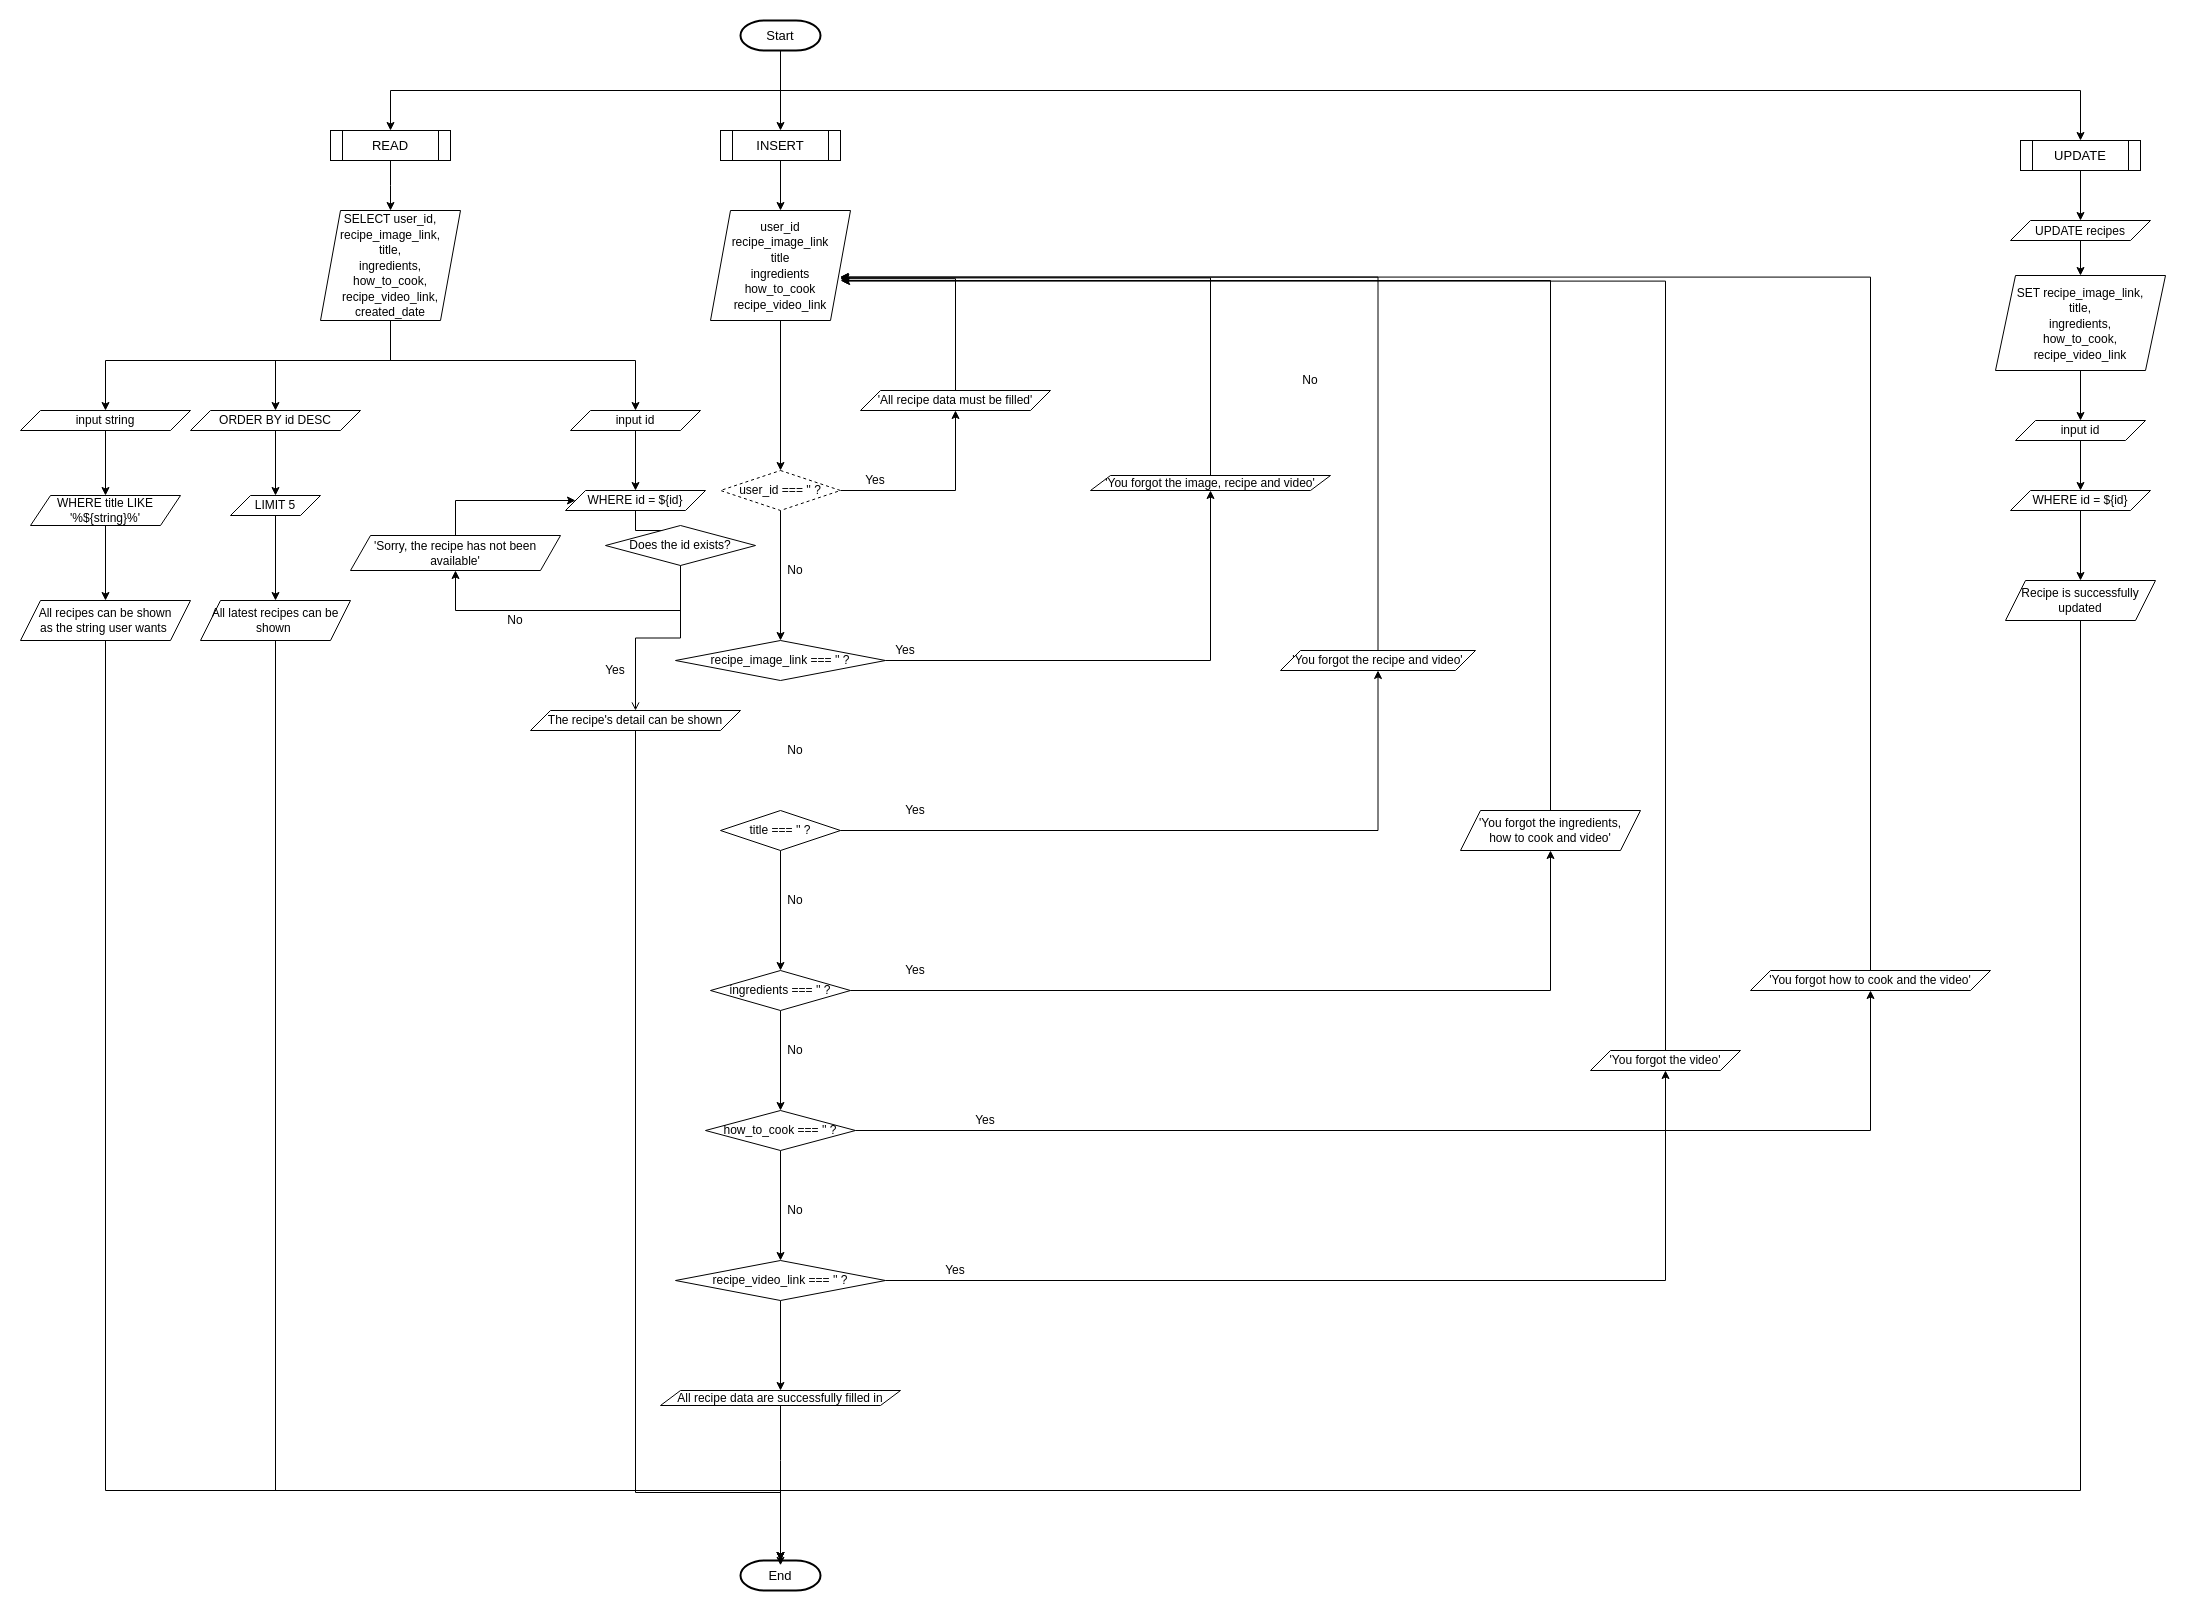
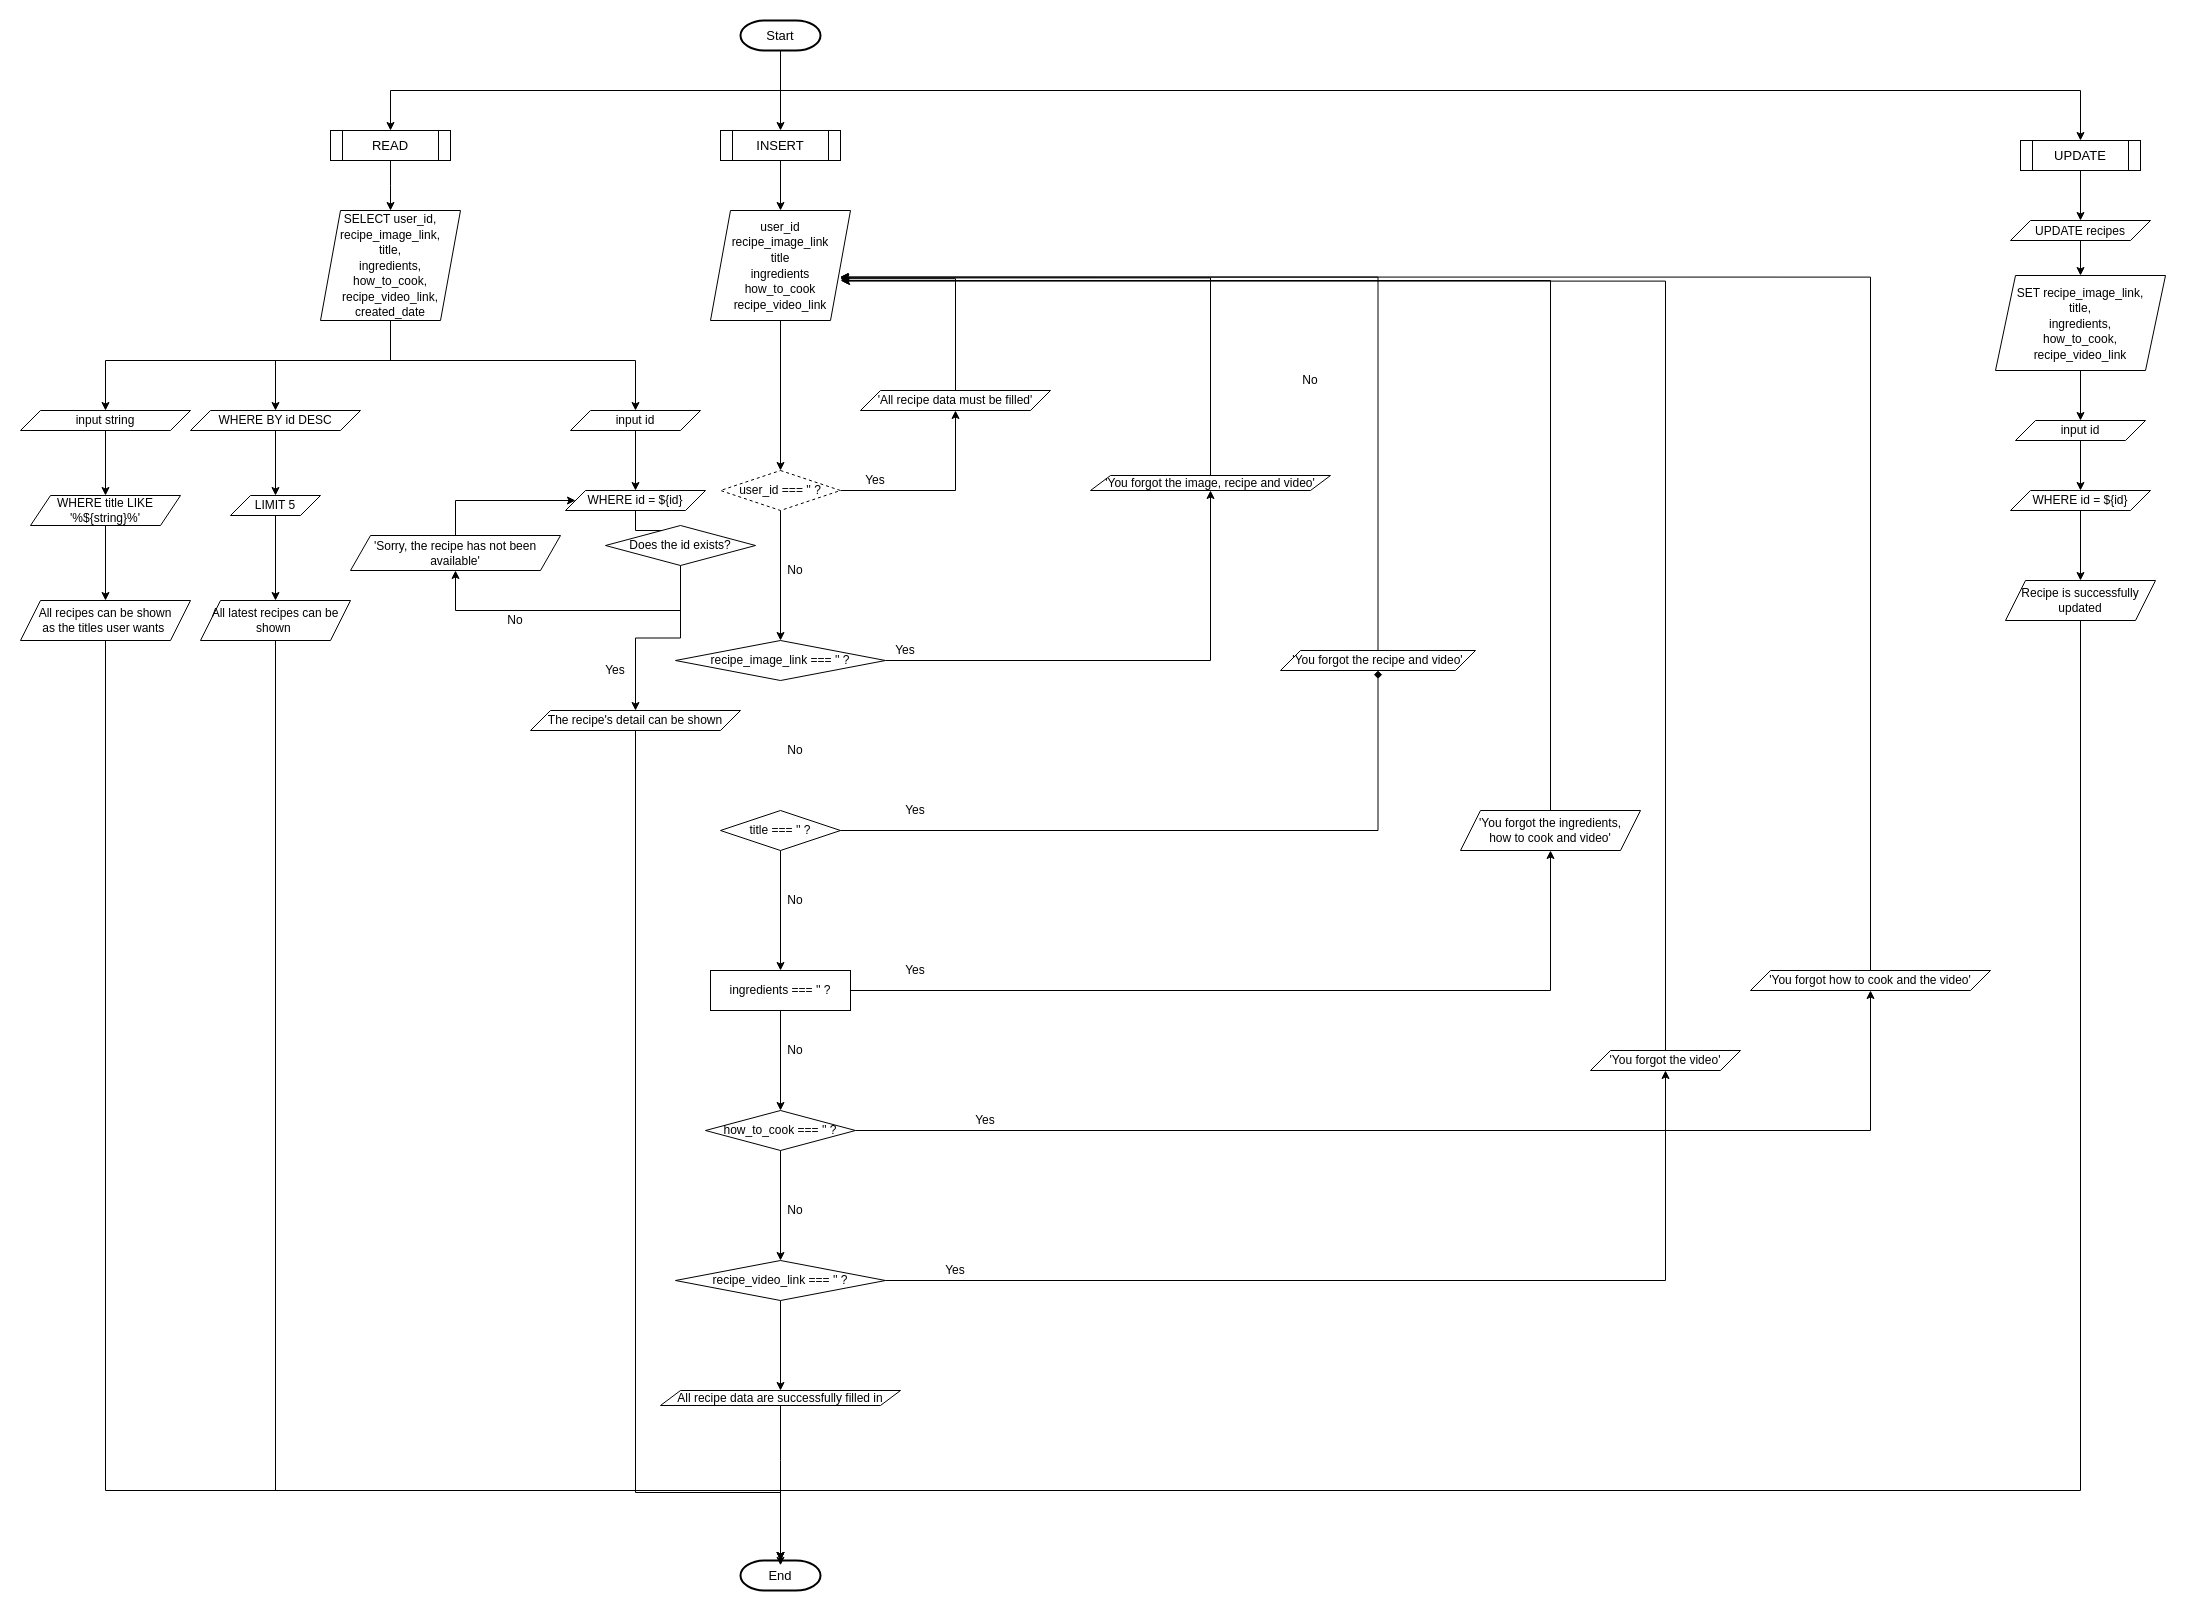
(276, 421) -> (276, 421)
(106, 621) -> (106, 621)
(1378, 679) -> (1378, 679)
(636, 703) -> (636, 702)
(781, 991) -> (781, 991)
